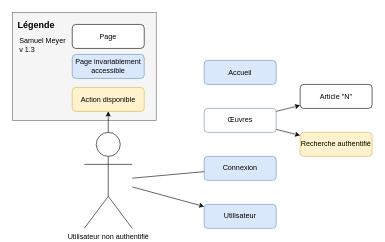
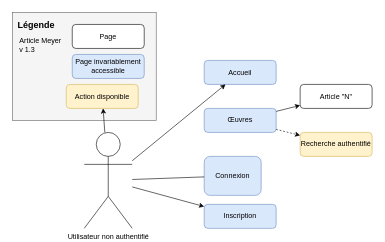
(42, 45) -> (43, 45)
(108, 99) -> (102, 96)
(240, 120) -> (240, 120)
none -> (179, 122)
(284, 131) -> (284, 131)
(240, 168) -> (233, 176)
(240, 216) -> (240, 216)
